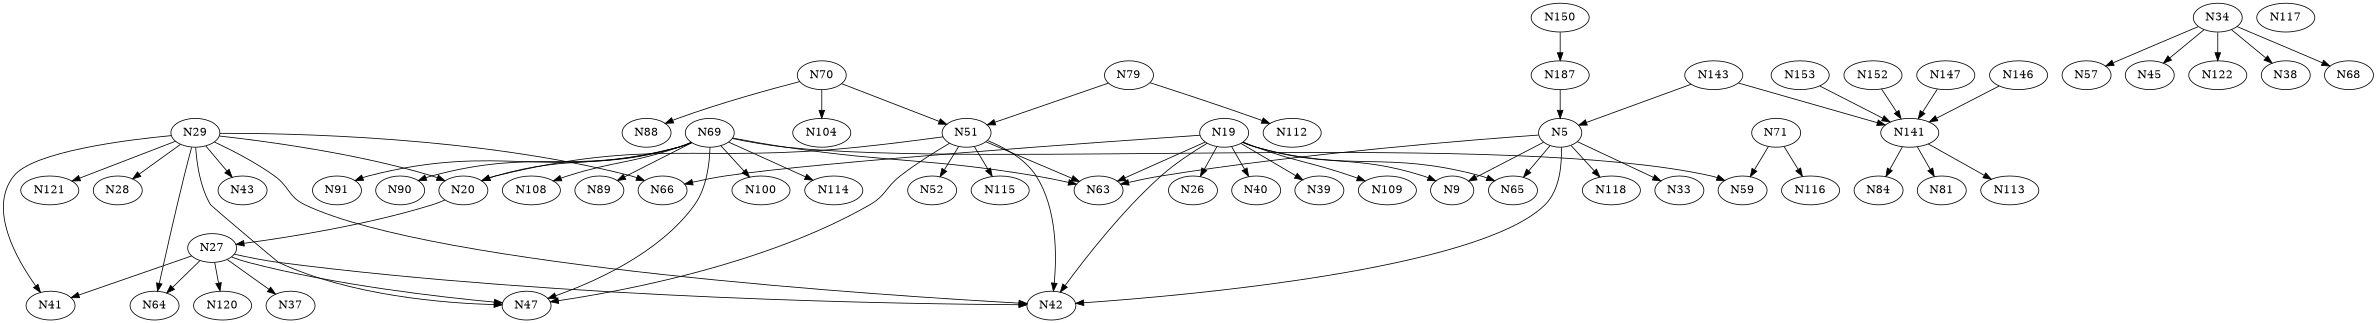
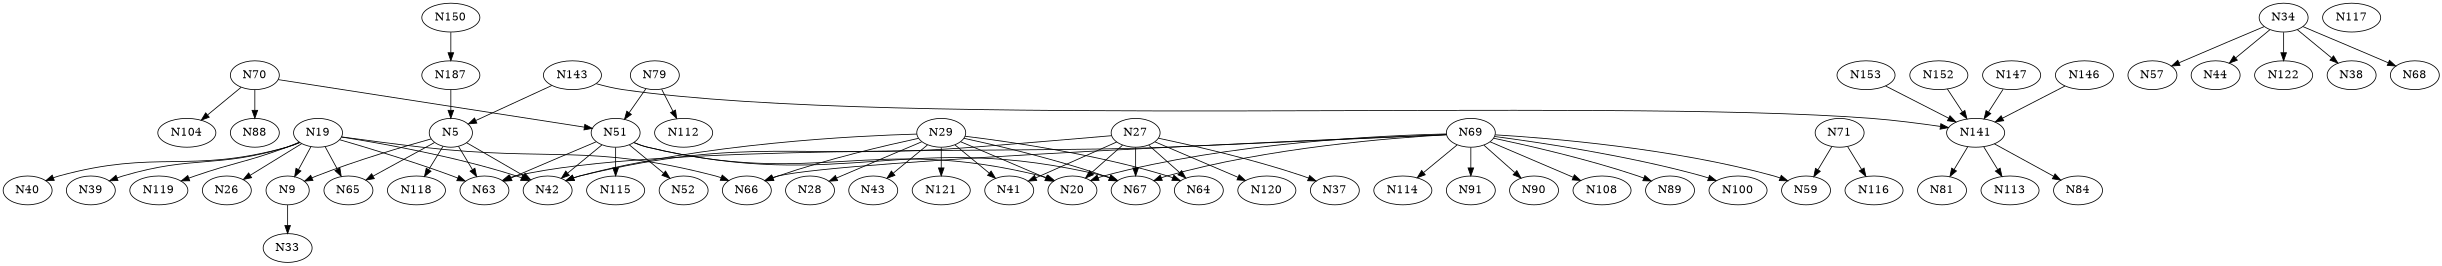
(2150, 75) -> (2216, 75)
none -> (1109, 150)
(1610, 157) -> (288, 215)
(1387, 190) -> (159, 190)
(346, 226) -> (1111, 155)
(527, 306) -> (1136, 190)
